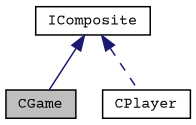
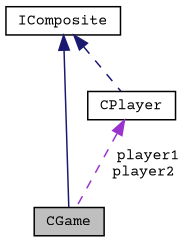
none -> (97, 171)
